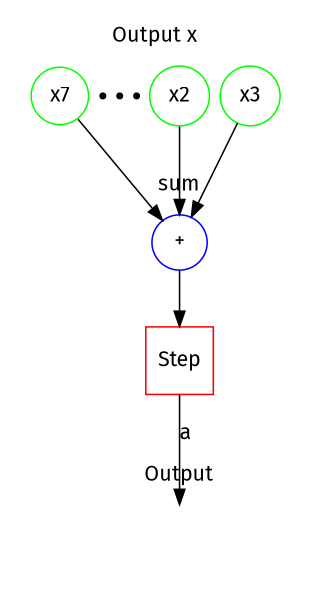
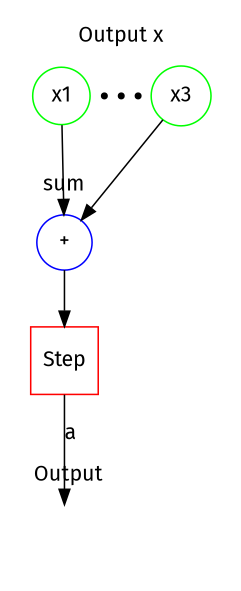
(60, 96) -> (61, 96)
(180, 96) -> none
